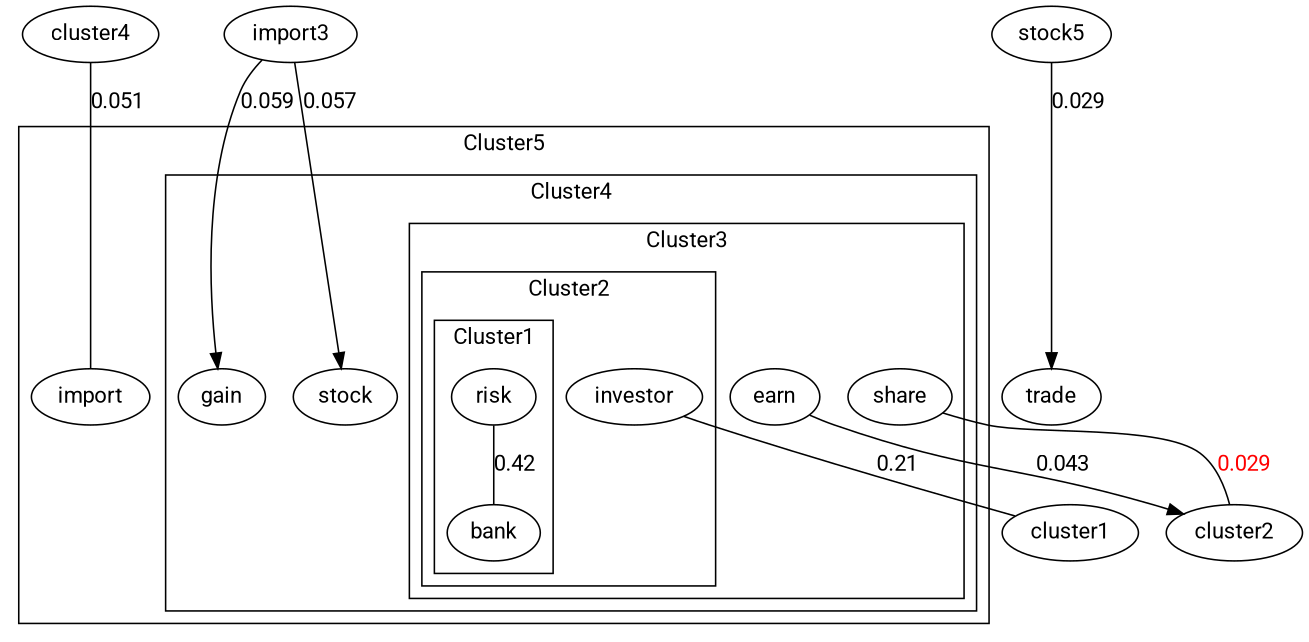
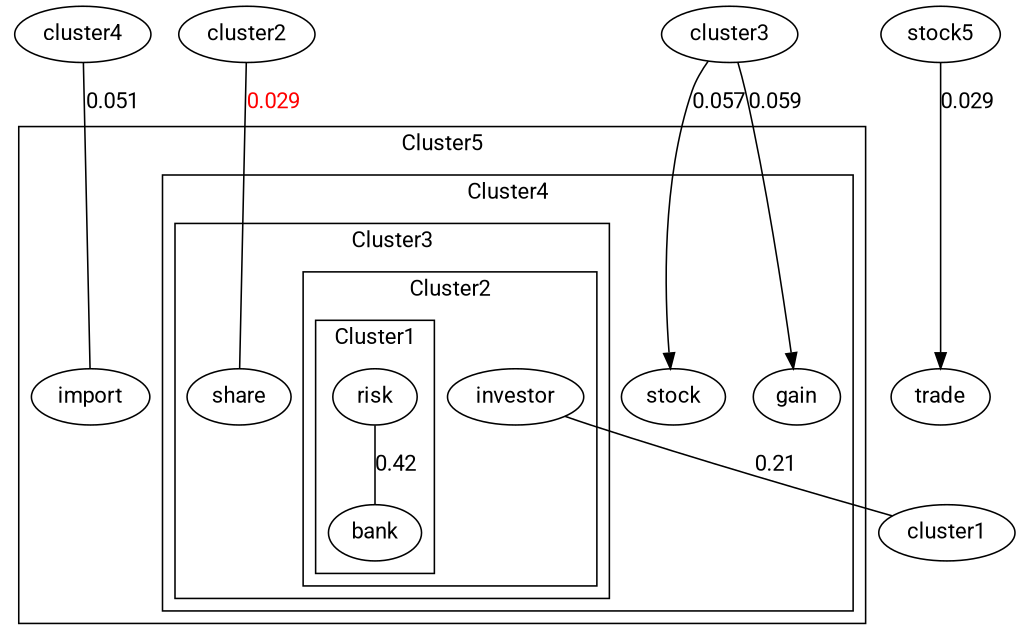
(291, 34) -> (730, 34)
(775, 397) -> none
